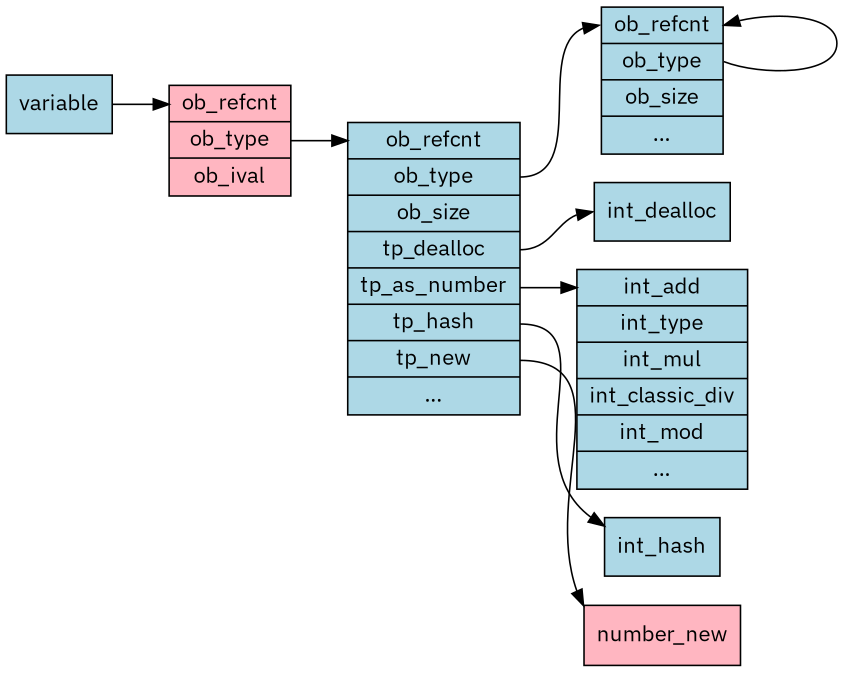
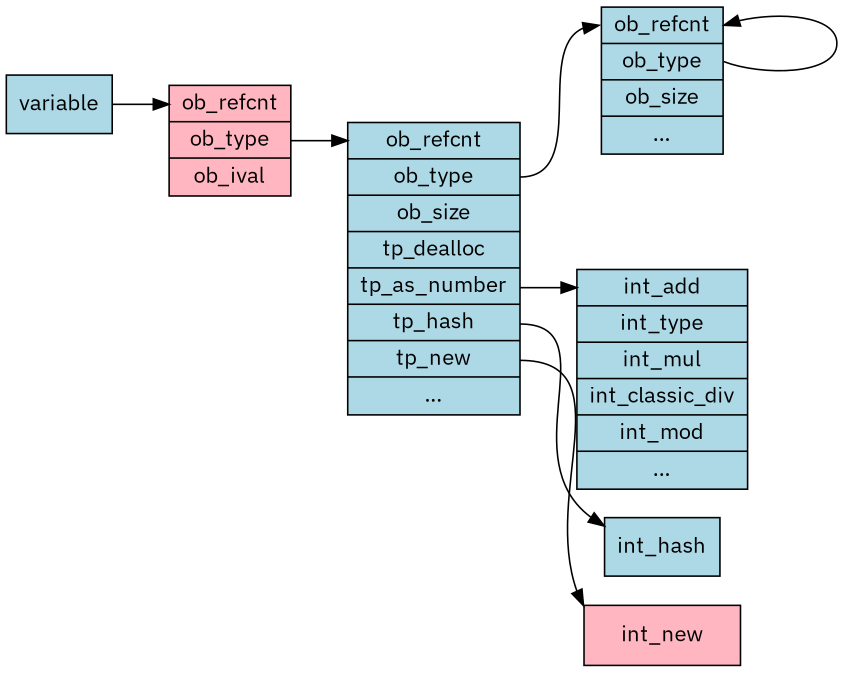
(662, 212) -> none
(662, 635) -> (662, 635)
